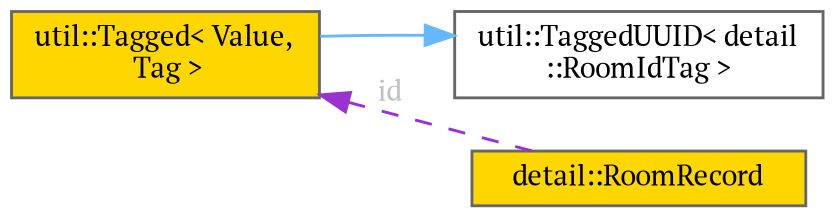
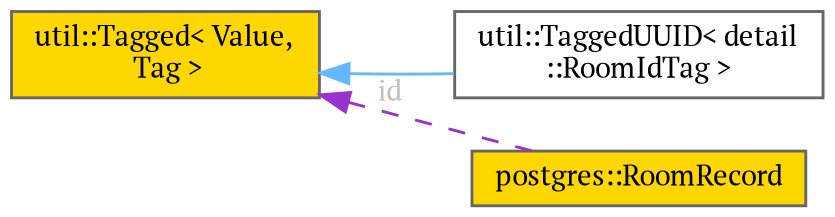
(372, 35) -> (402, 74)
(639, 178) -> (639, 178)
